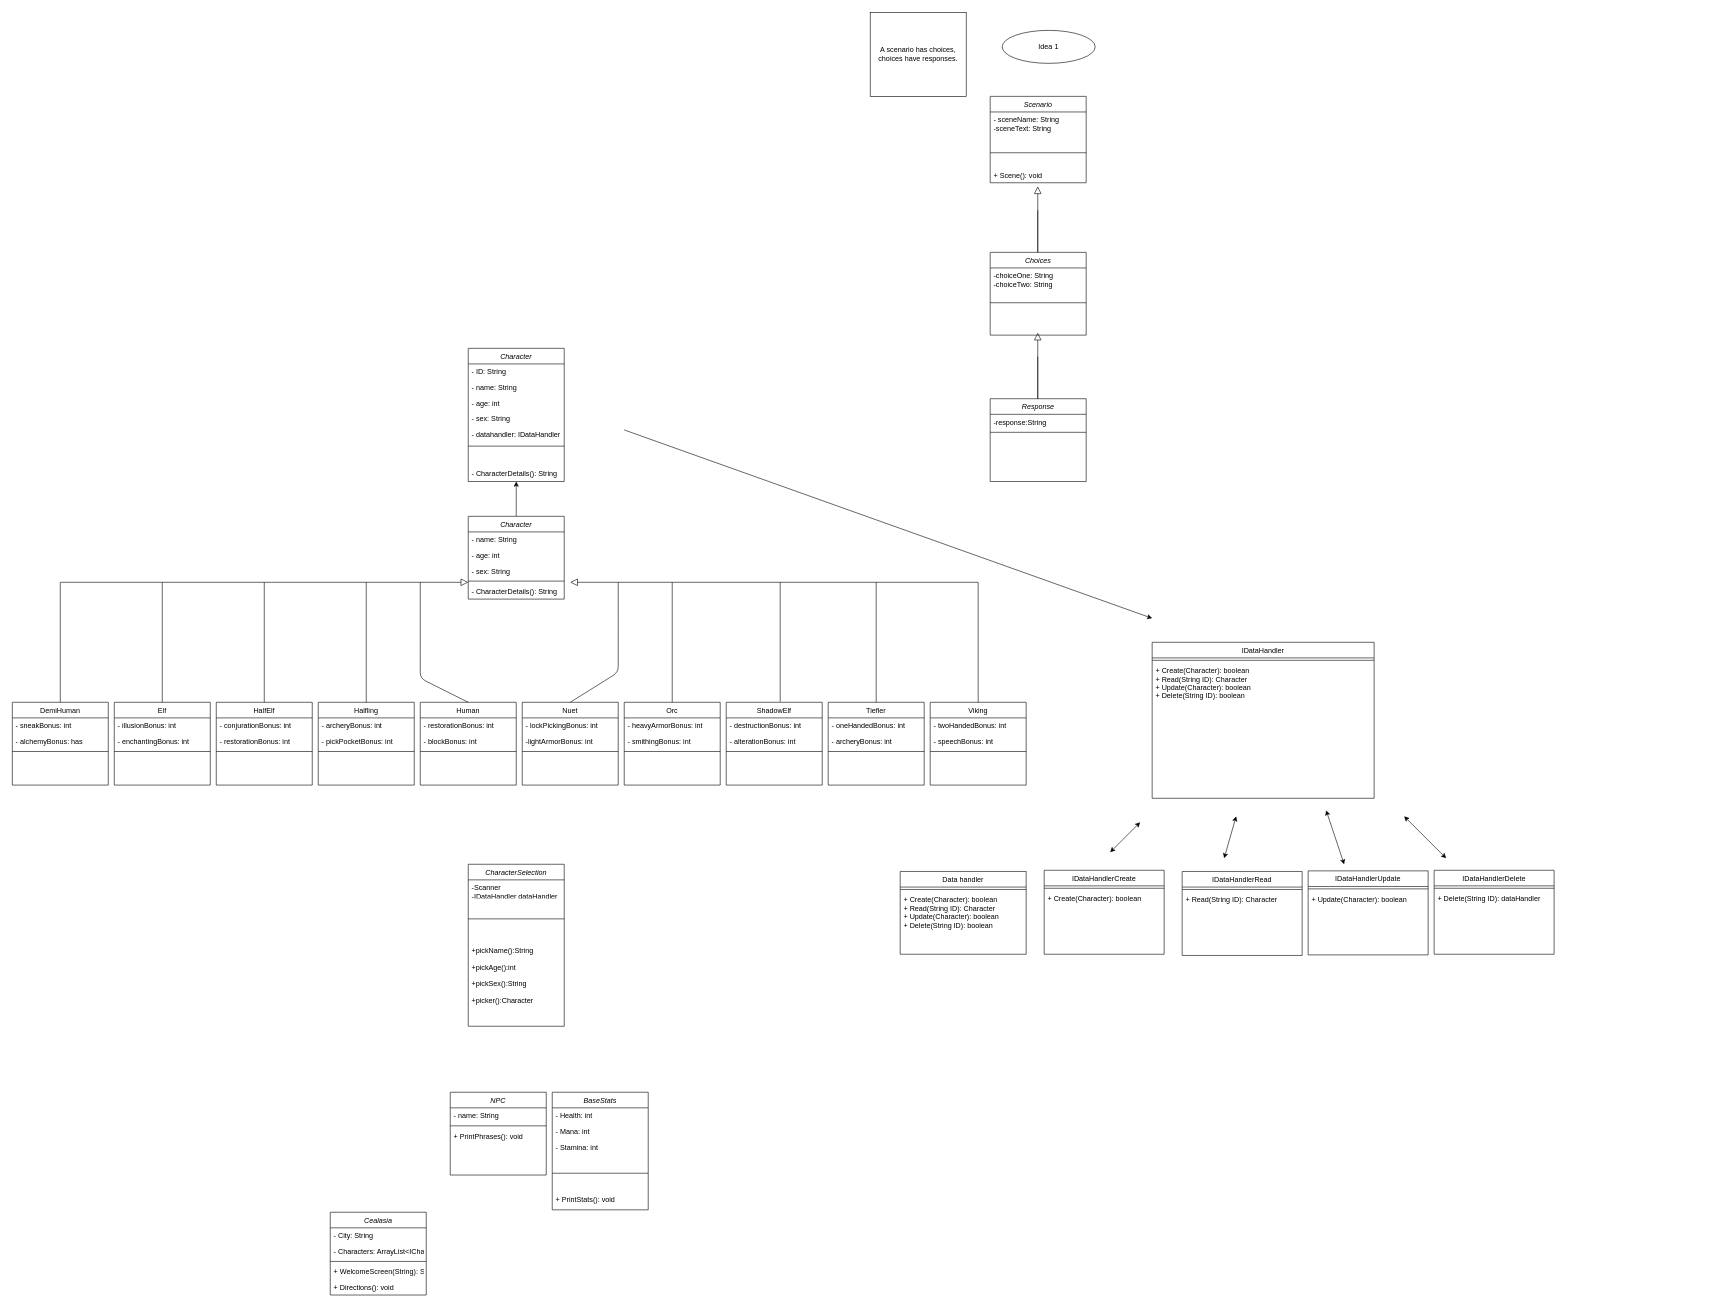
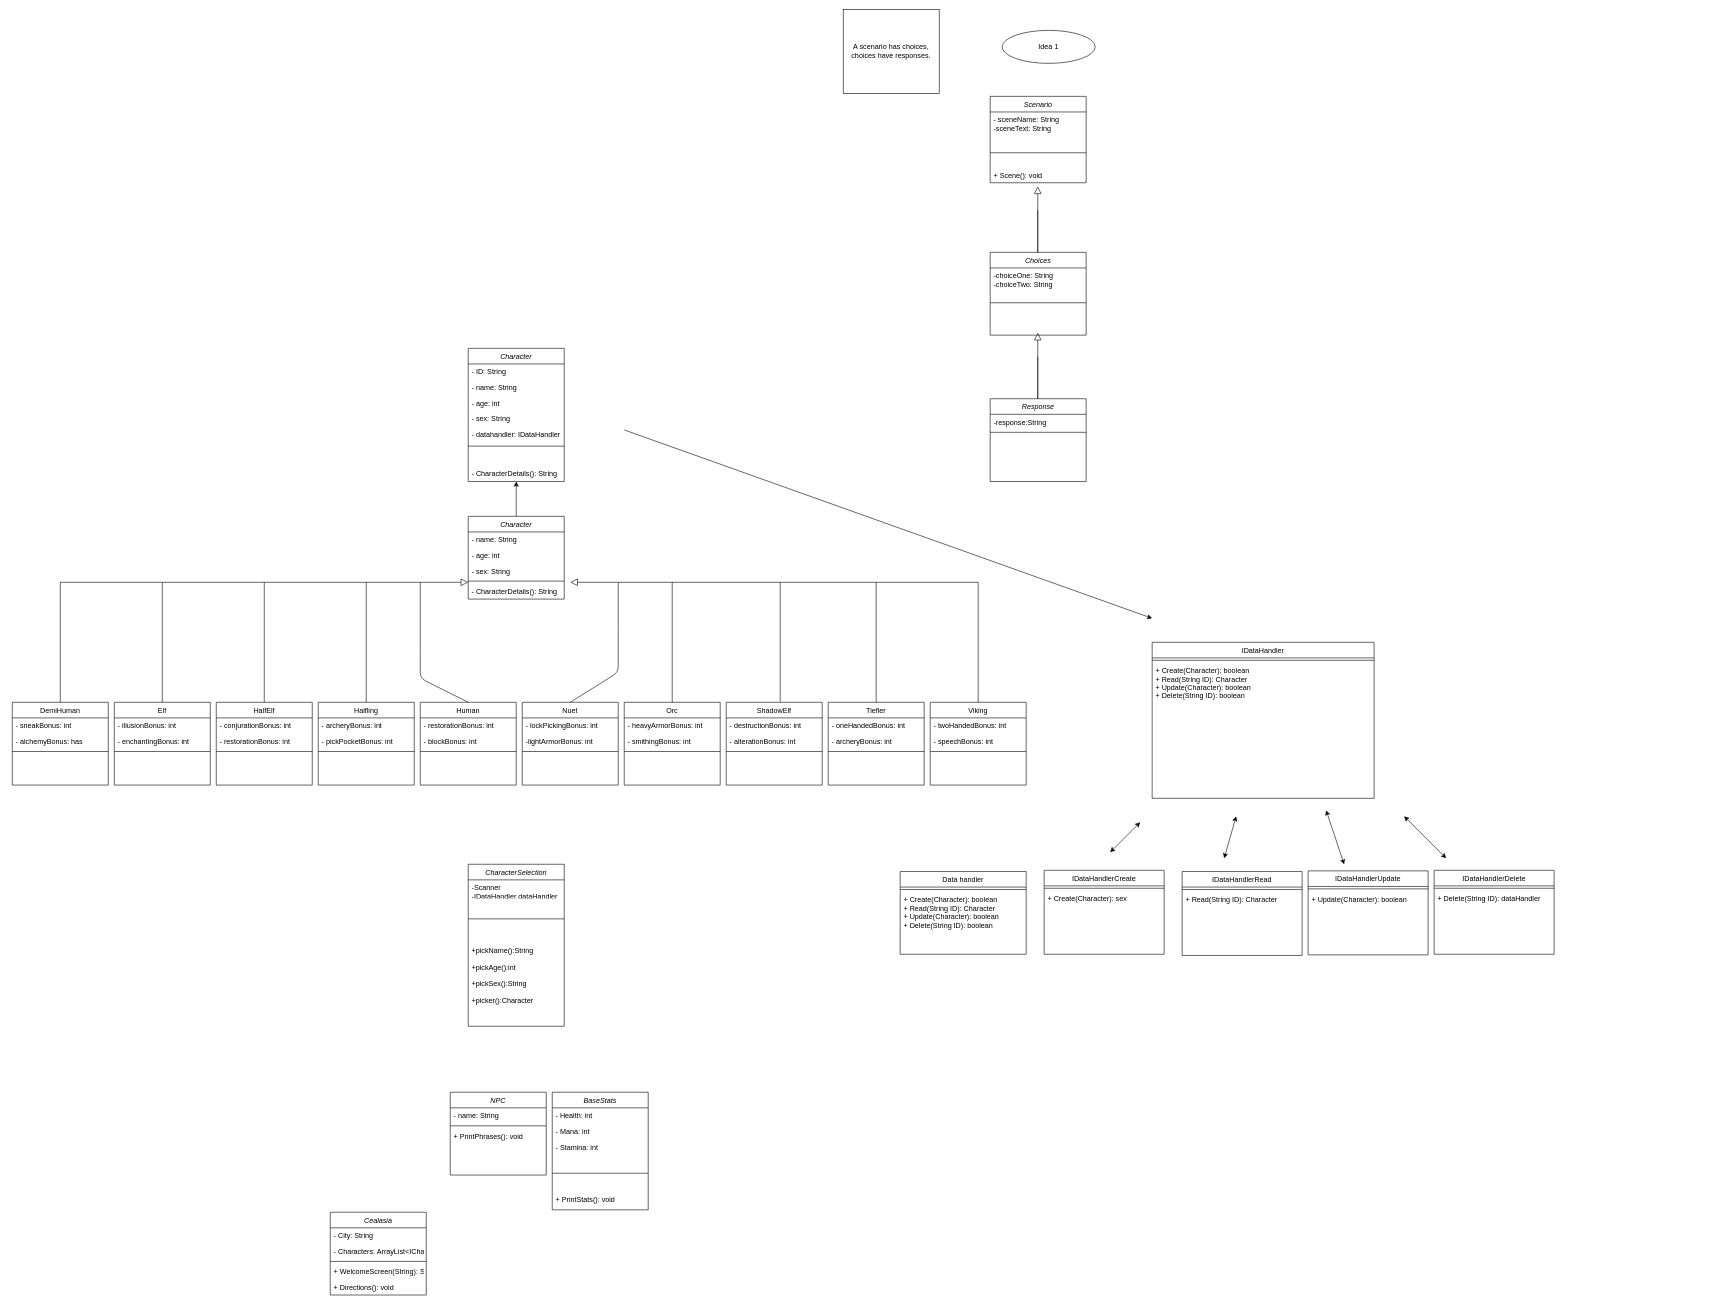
(918, 54) -> (891, 51)
(1100, 899) -> (1093, 899)
